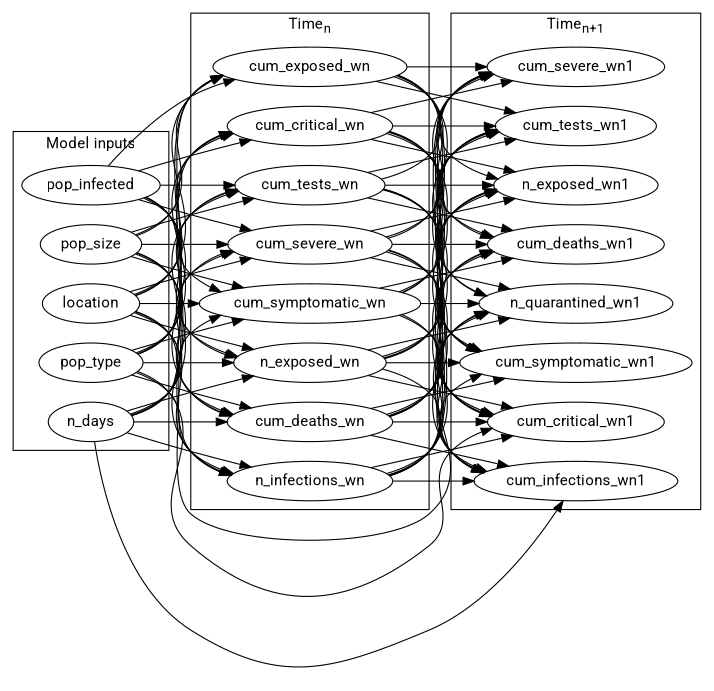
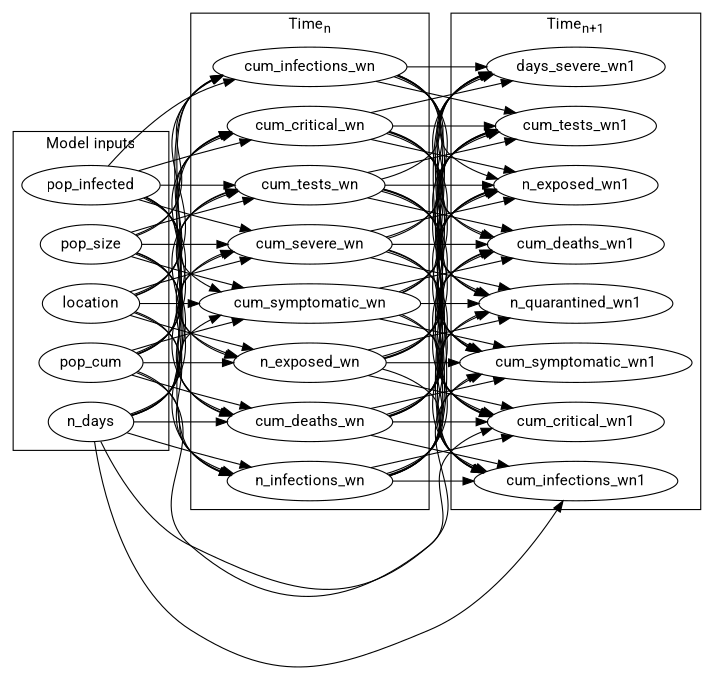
(310, 67) -> (310, 67)
(576, 67) -> (576, 67)
none -> (437, 332)
(91, 363) -> (91, 363)
(205, 389) -> (305, 587)
(309, 540) -> (439, 234)
